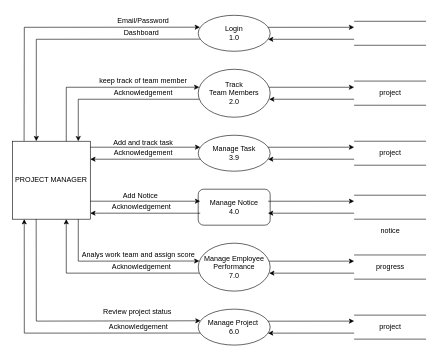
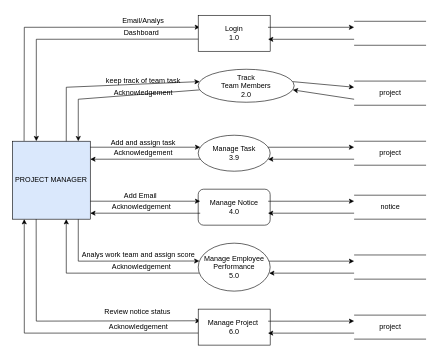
(143, 21) -> (143, 21)
(234, 33) -> (234, 33)
(143, 81) -> (143, 81)
(234, 93) -> (246, 86)
(143, 142) -> (143, 142)
(51, 180) -> (51, 180)
(142, 196) -> (142, 196)
(390, 231) -> (390, 207)
(234, 267) -> (234, 267)
(390, 267) -> none
(139, 312) -> (139, 312)
(234, 327) -> (234, 327)
